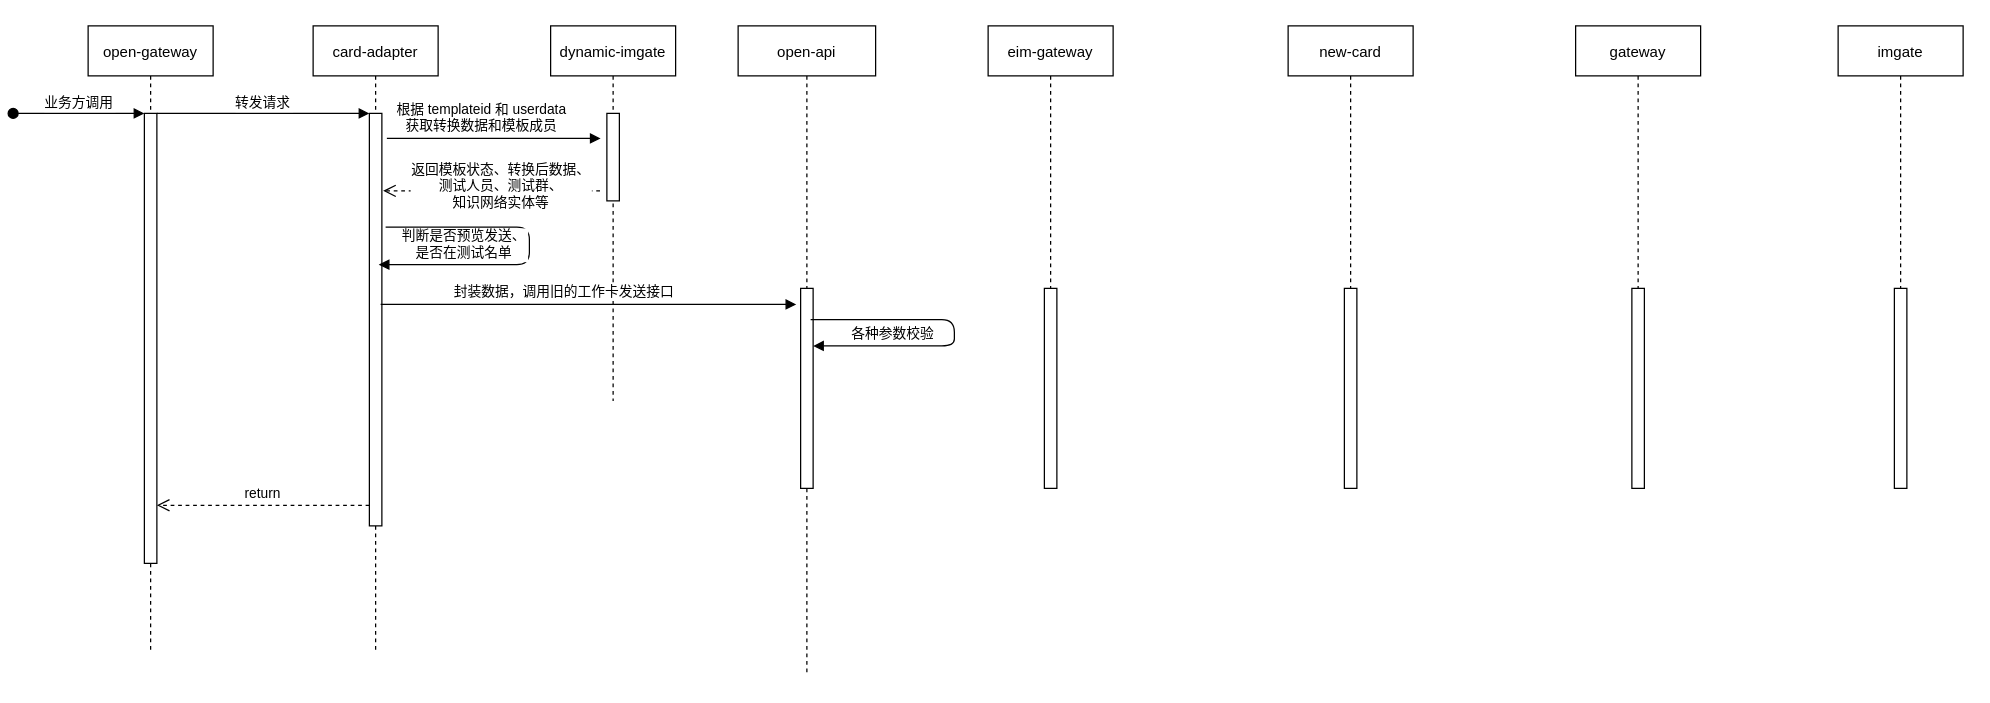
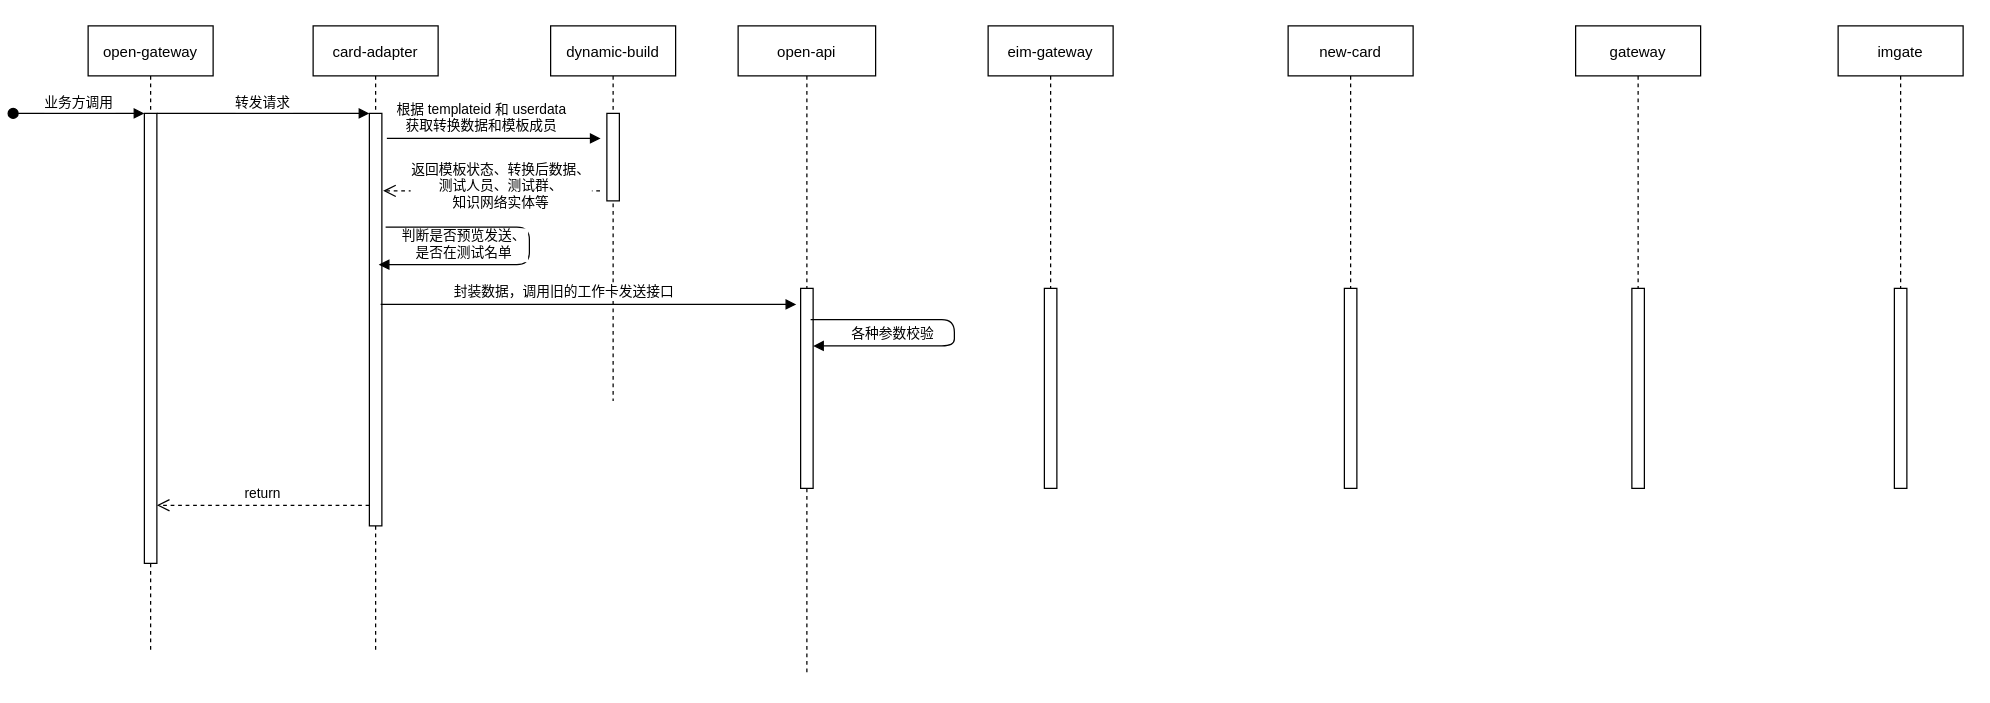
(613, 51) -> (613, 51)
